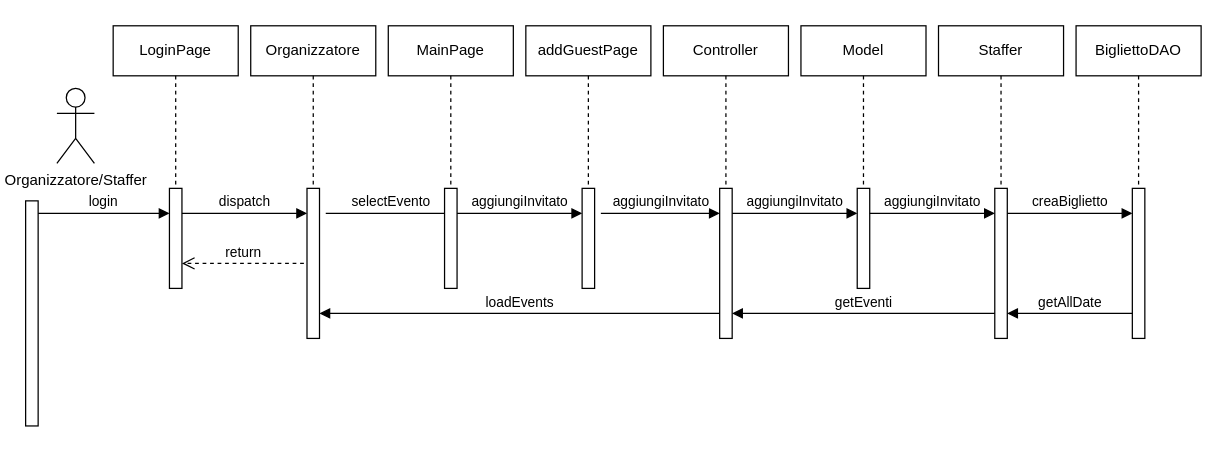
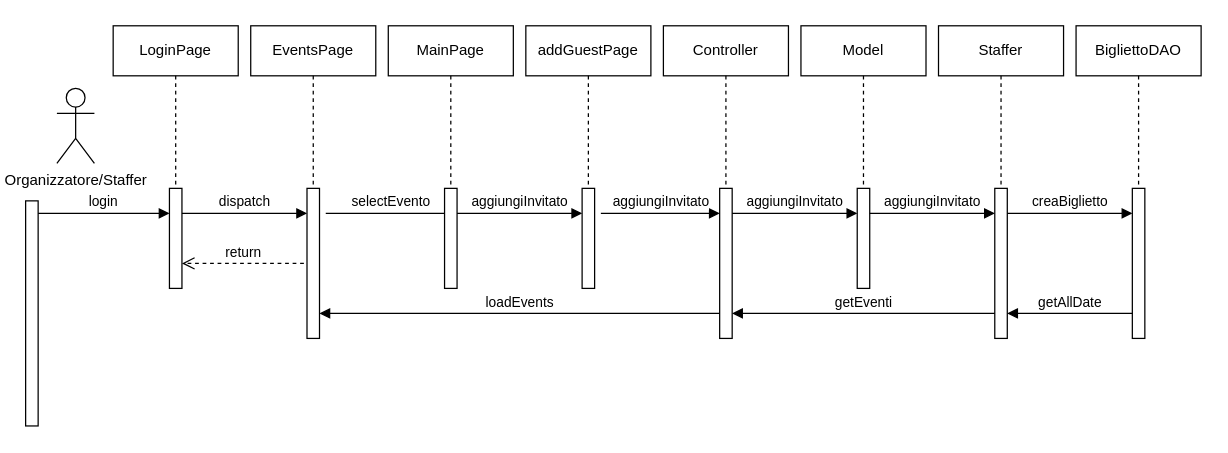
(313, 51) -> (313, 51)
